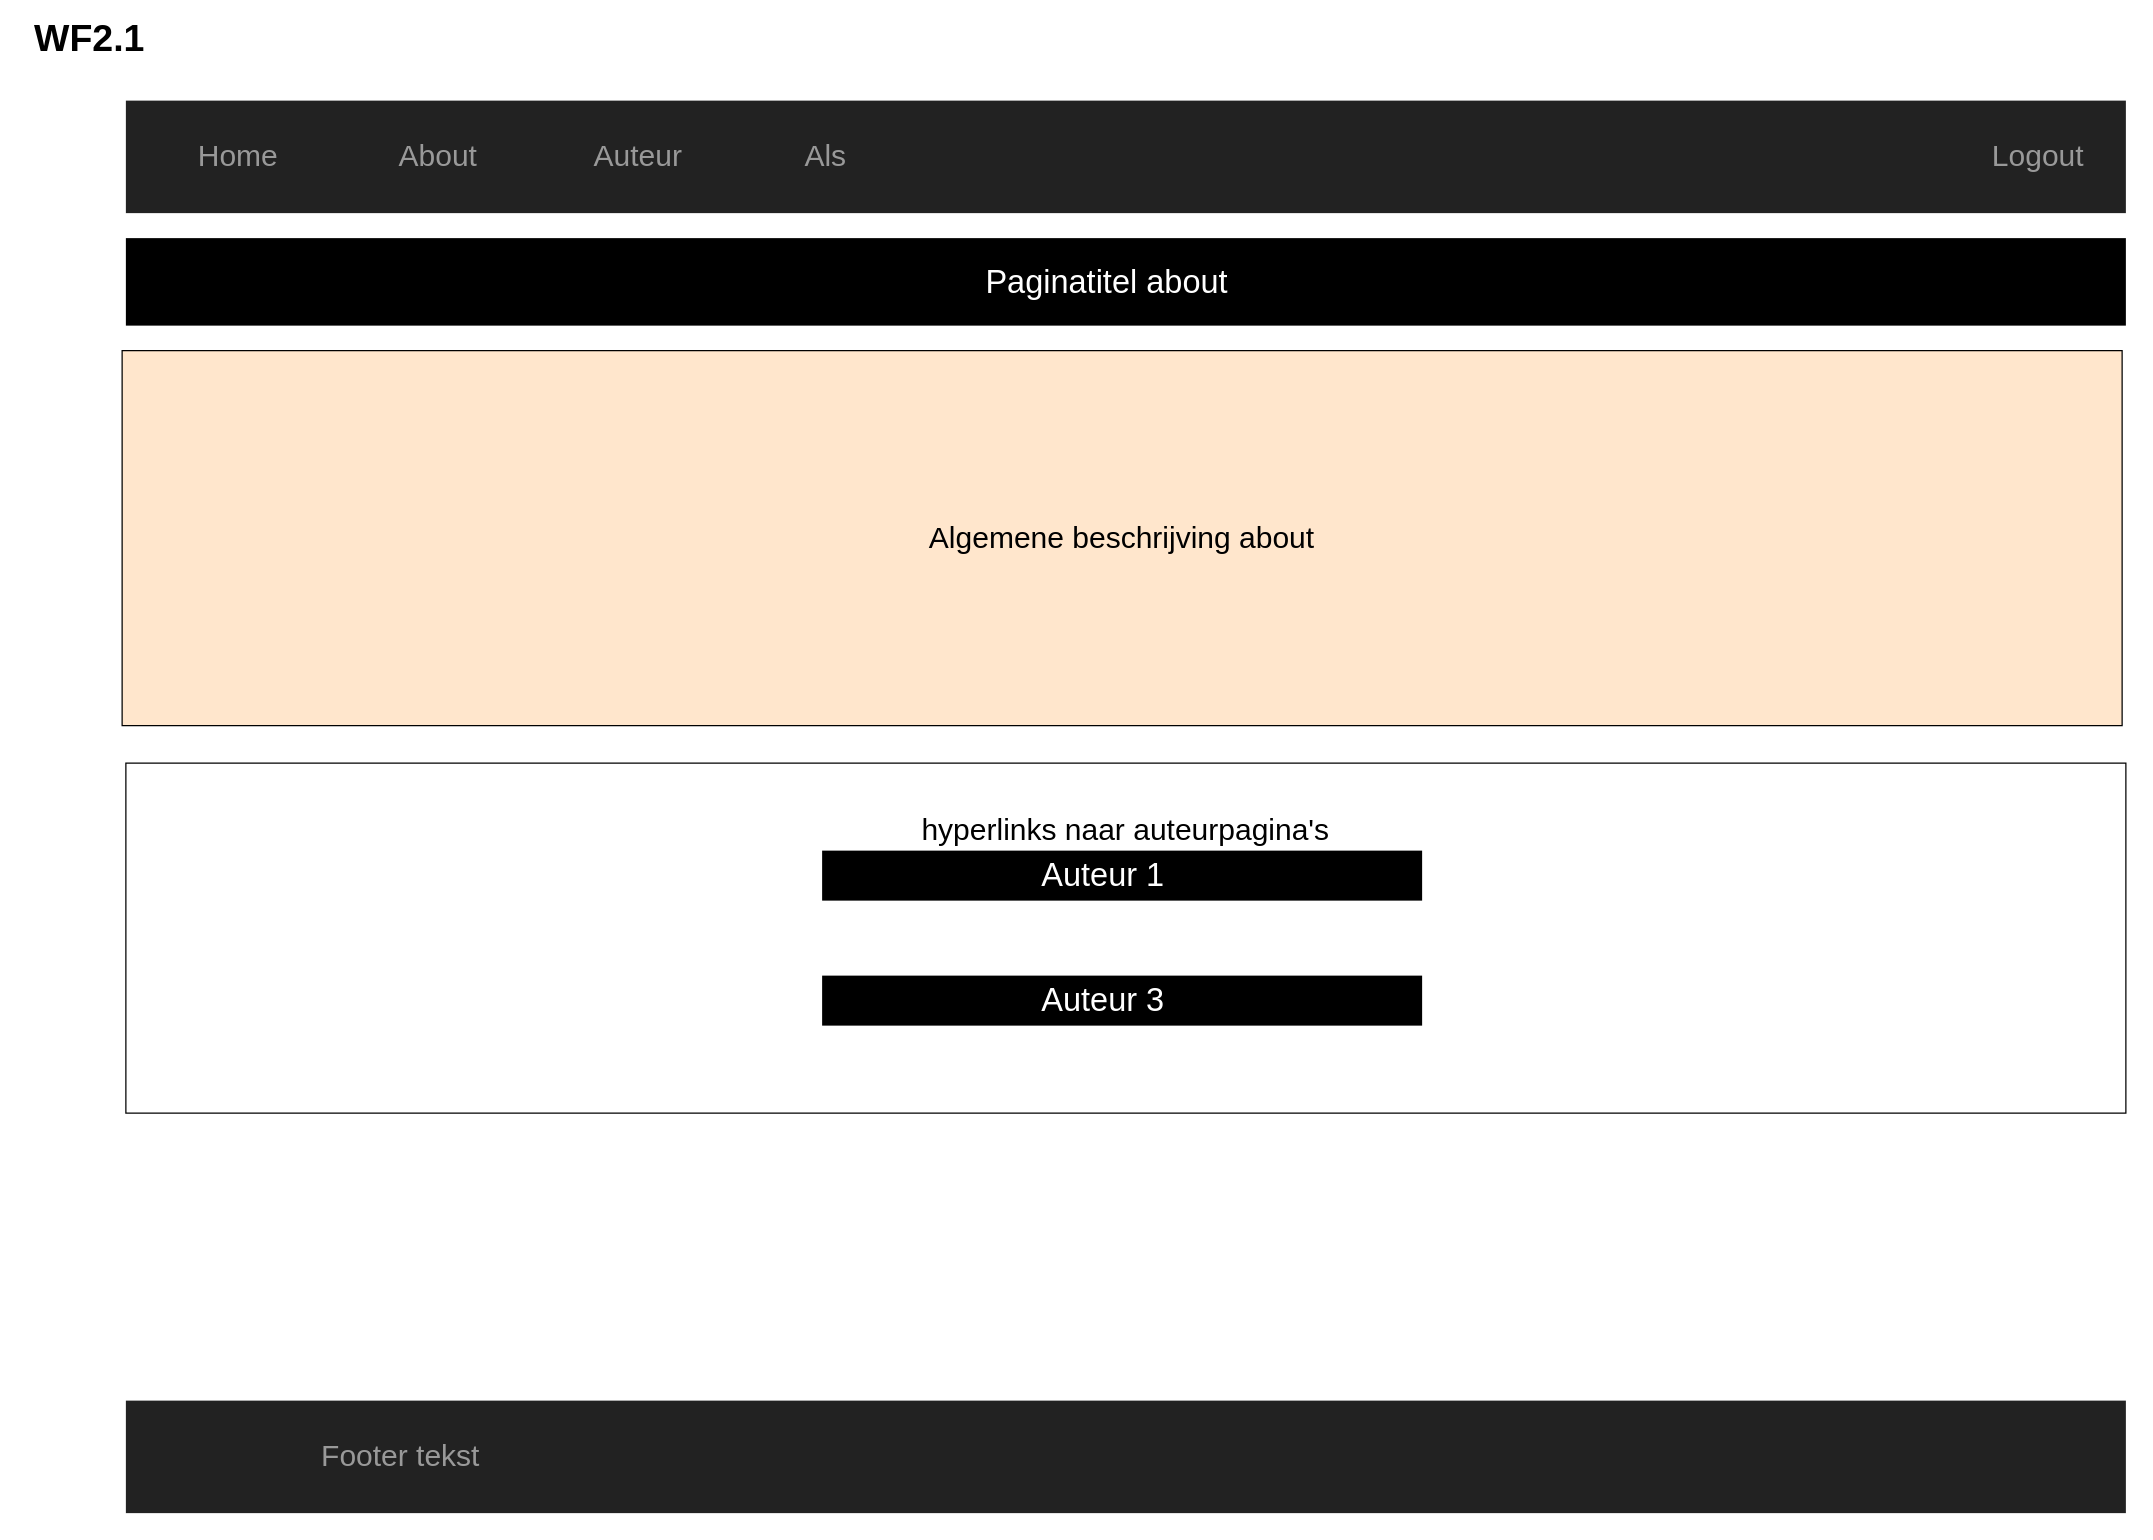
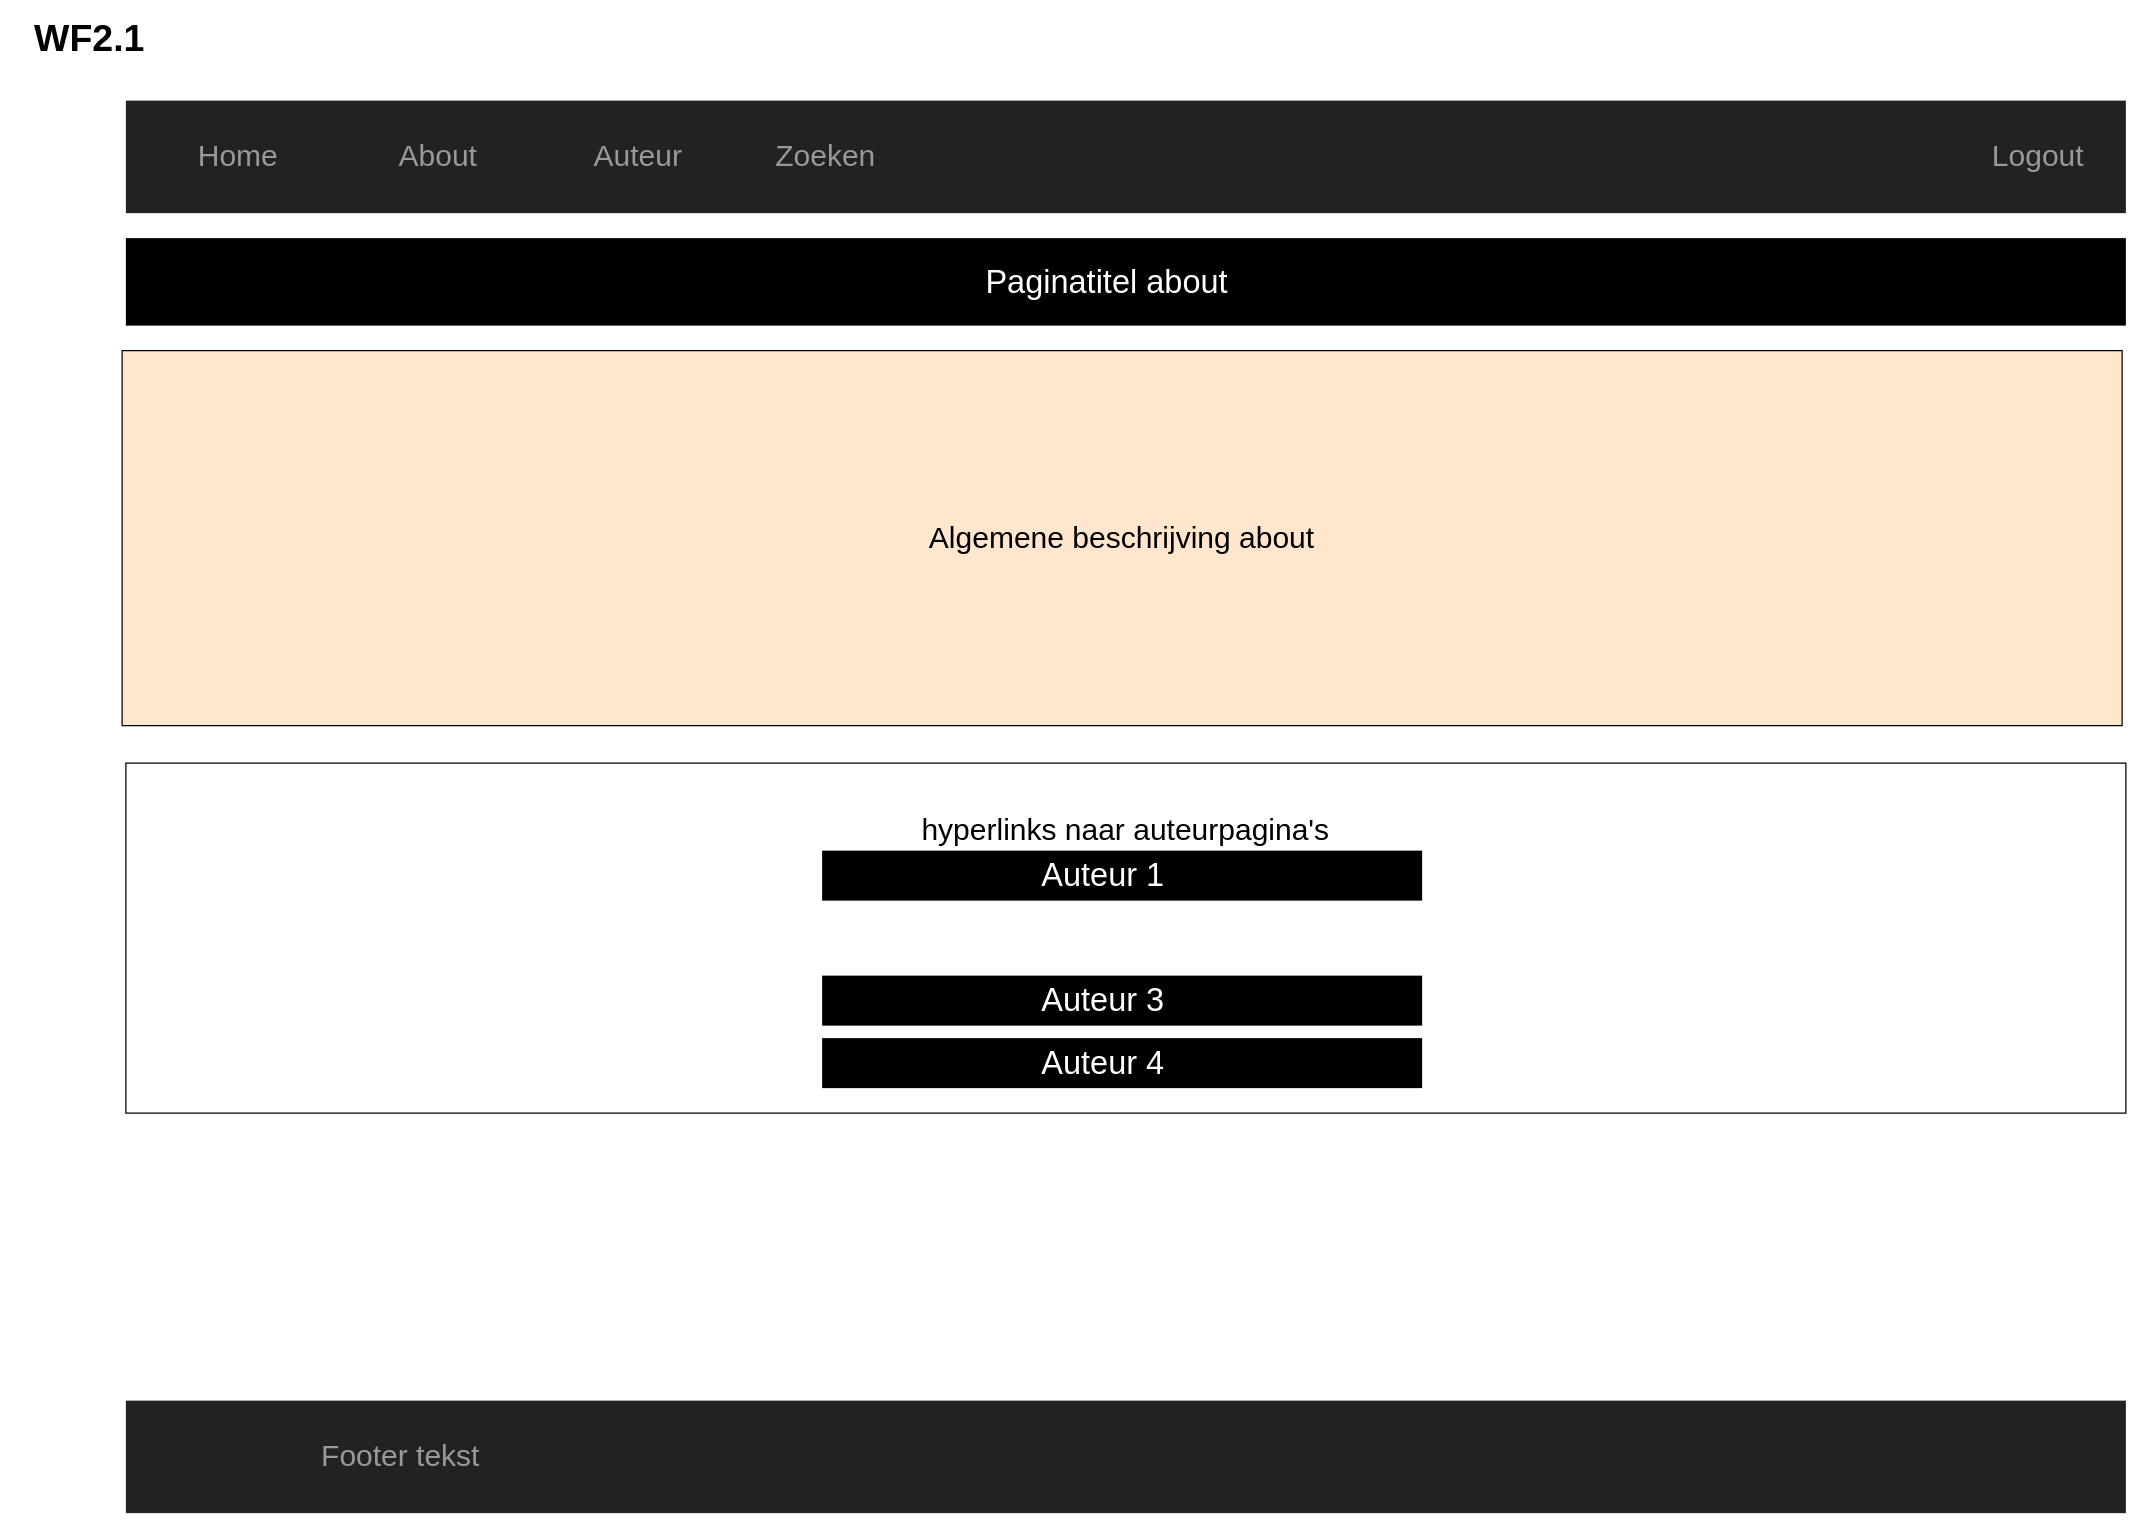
(826, 157) -> (826, 157)
none -> (1122, 1063)
